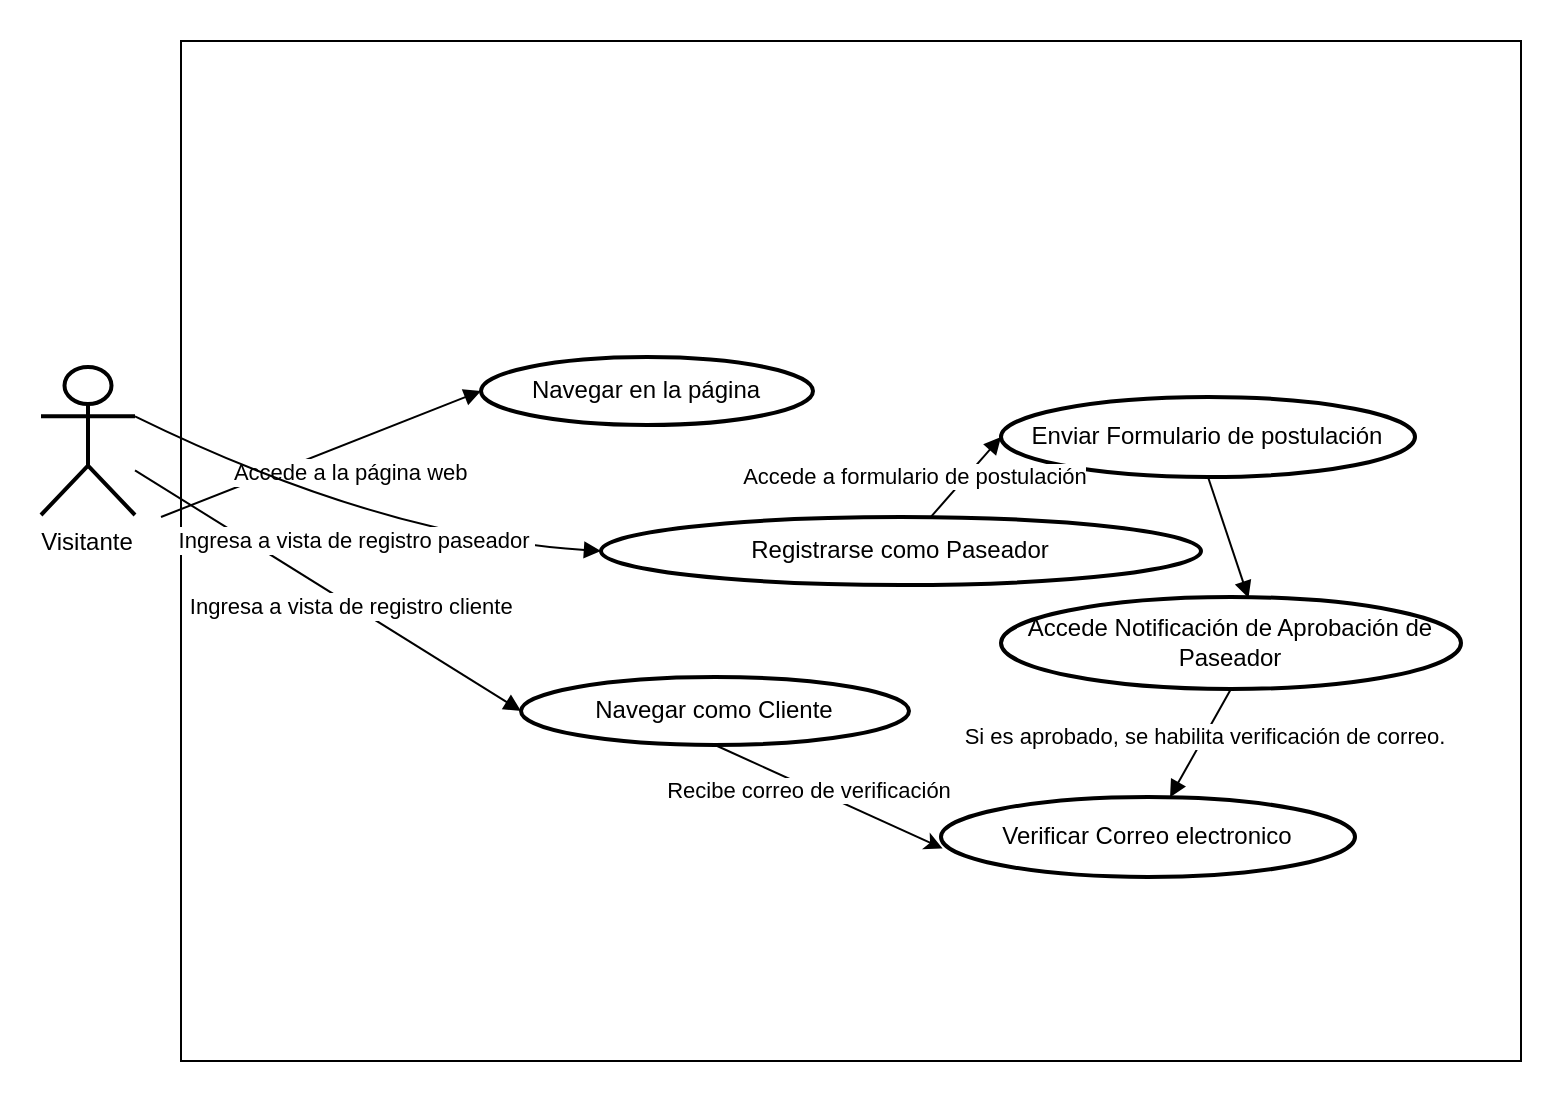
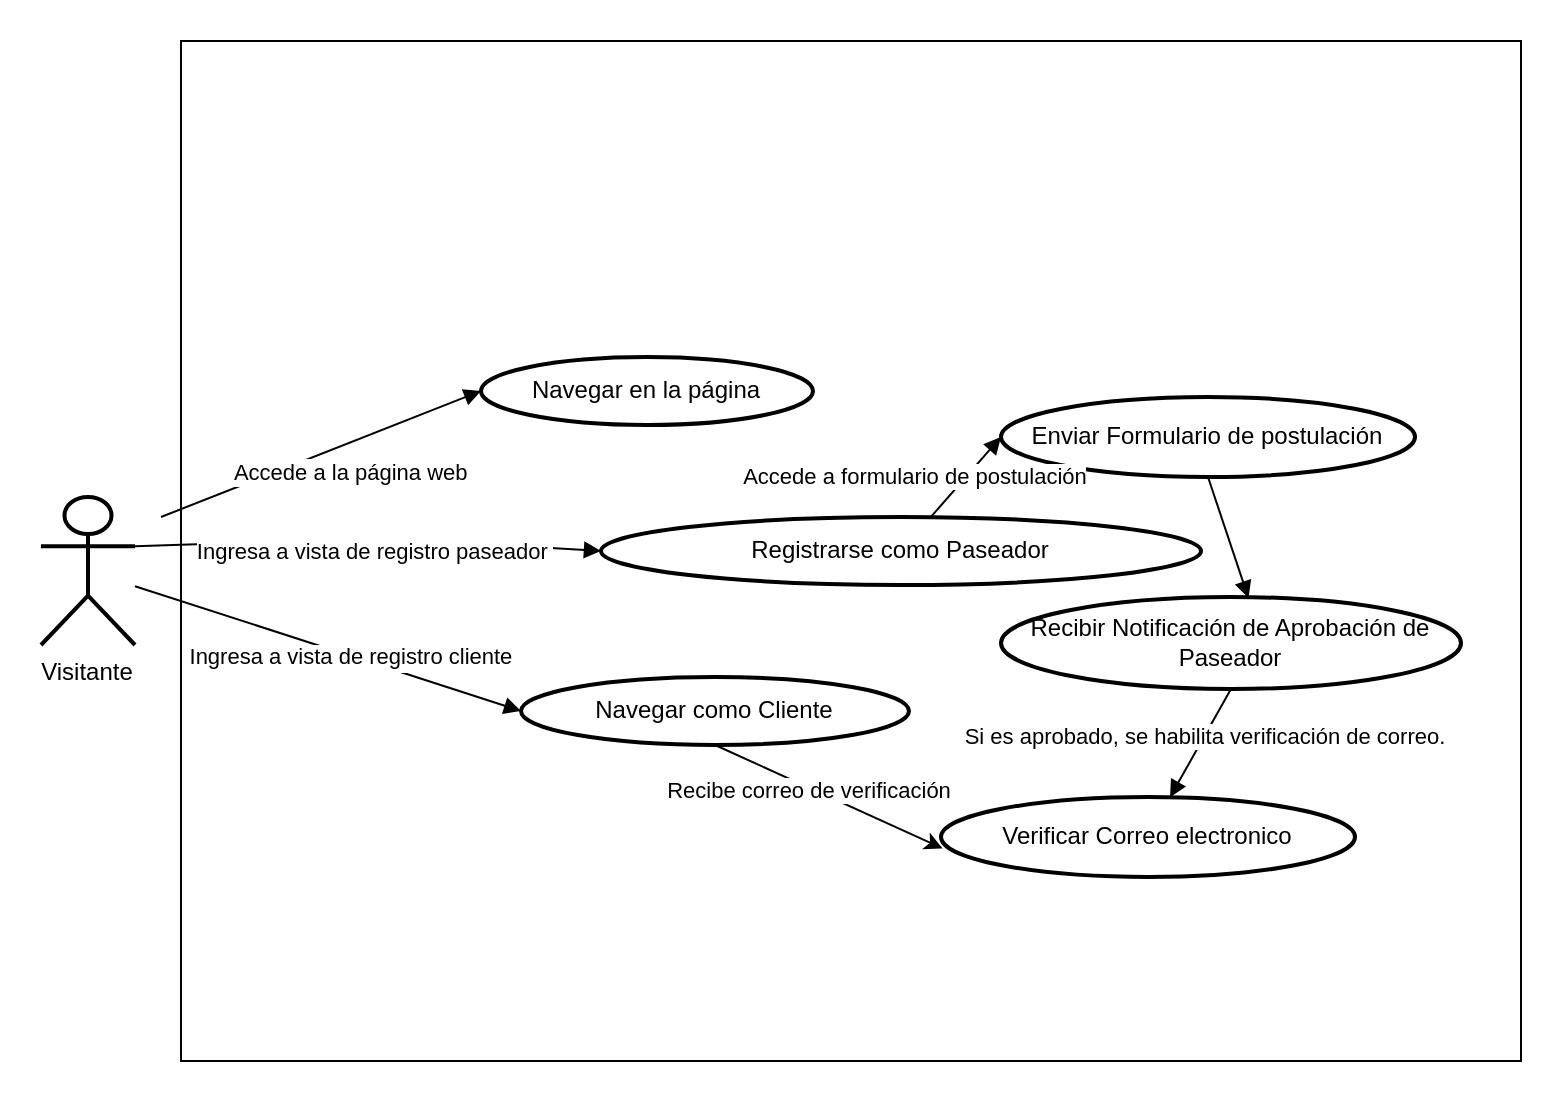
(88, 441) -> (88, 571)
(1231, 643) -> (1231, 643)
